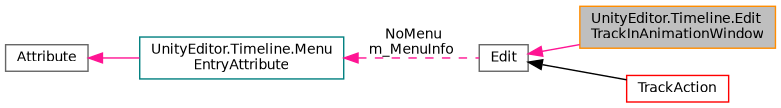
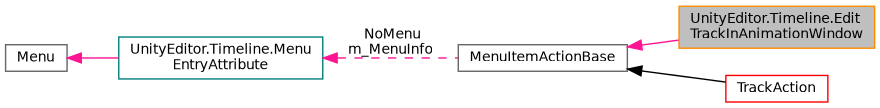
(47, 58) -> (36, 58)
(504, 58) -> (543, 58)
